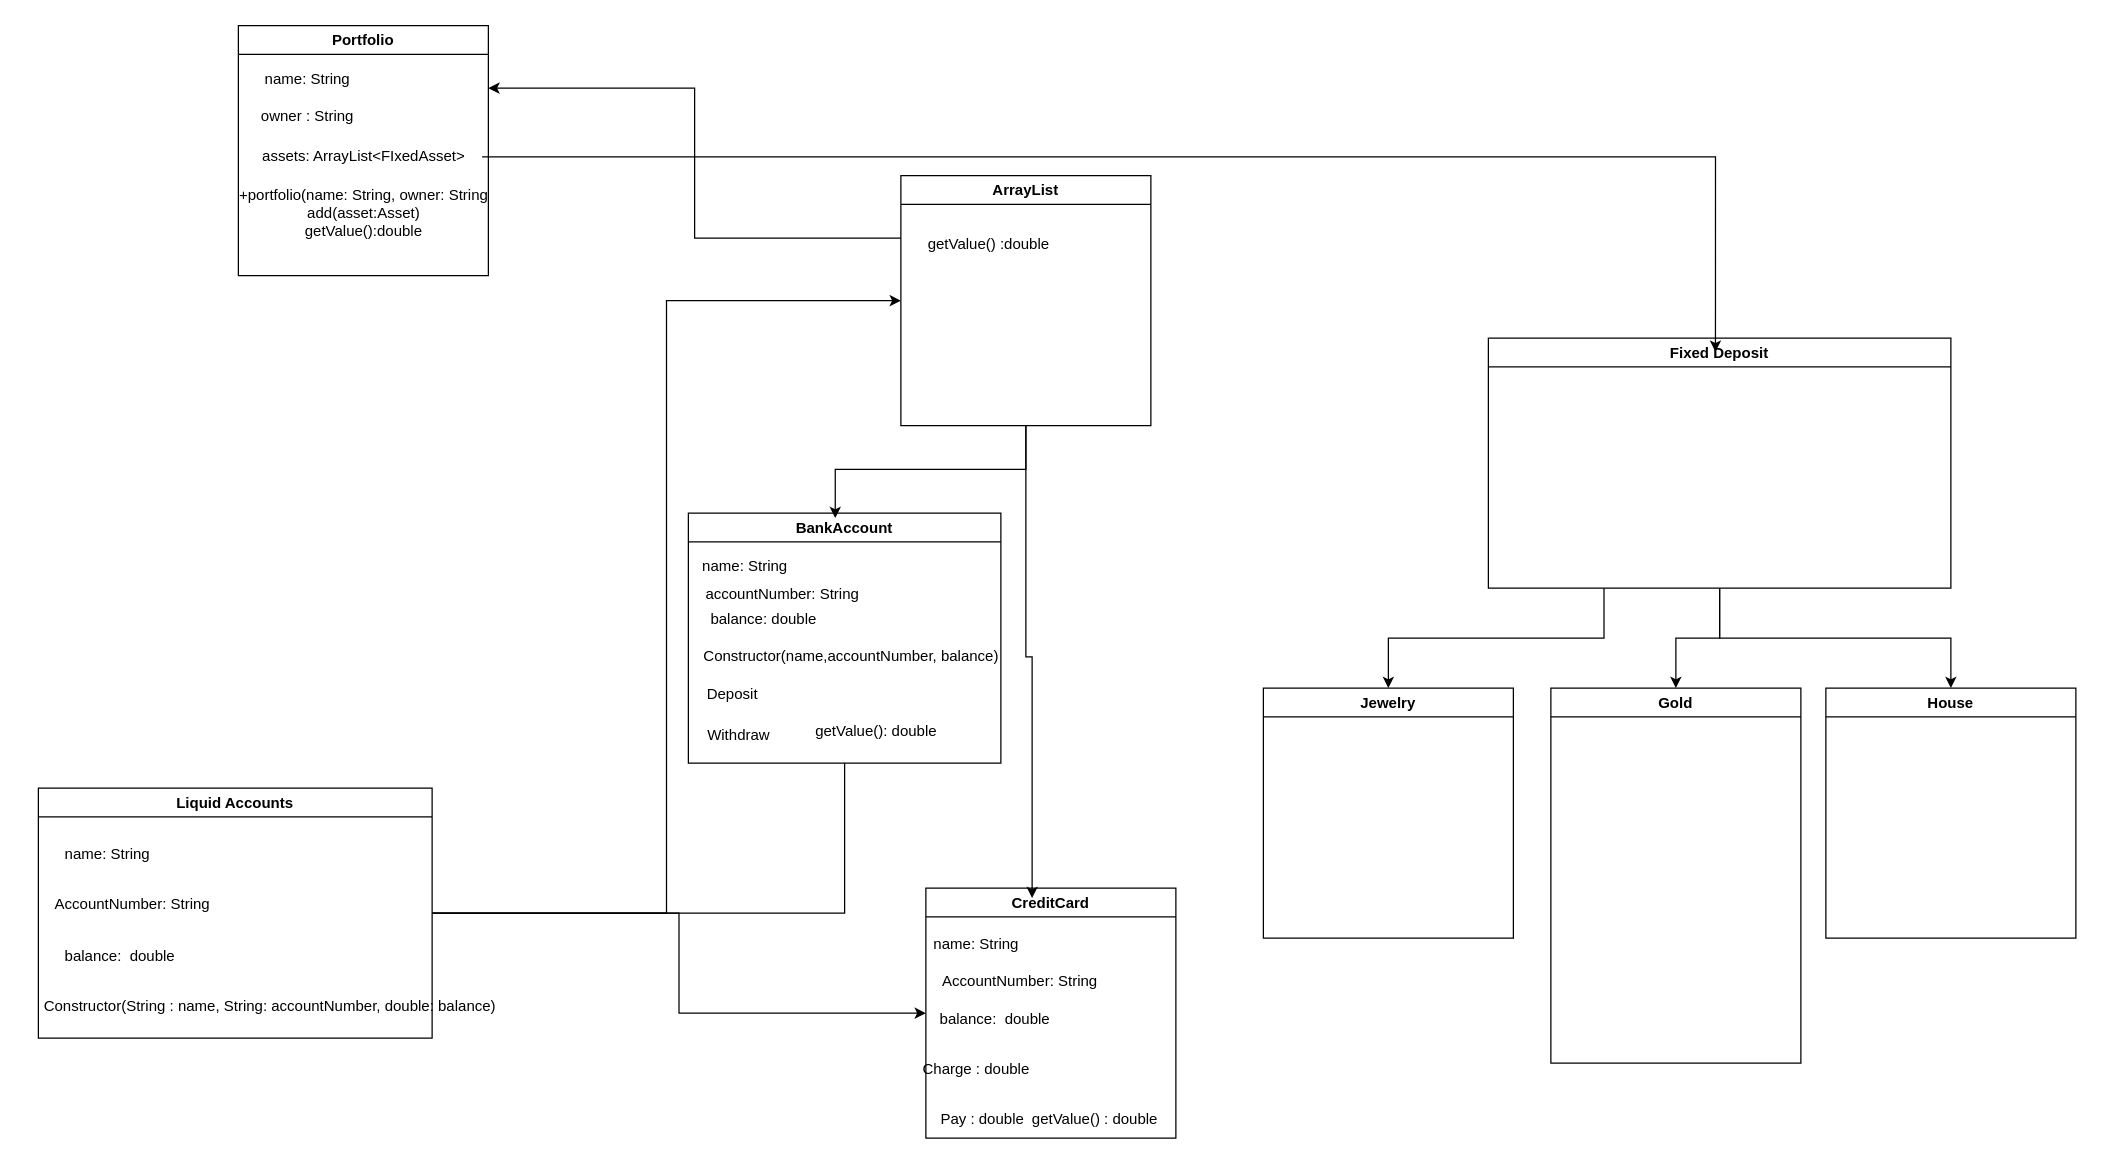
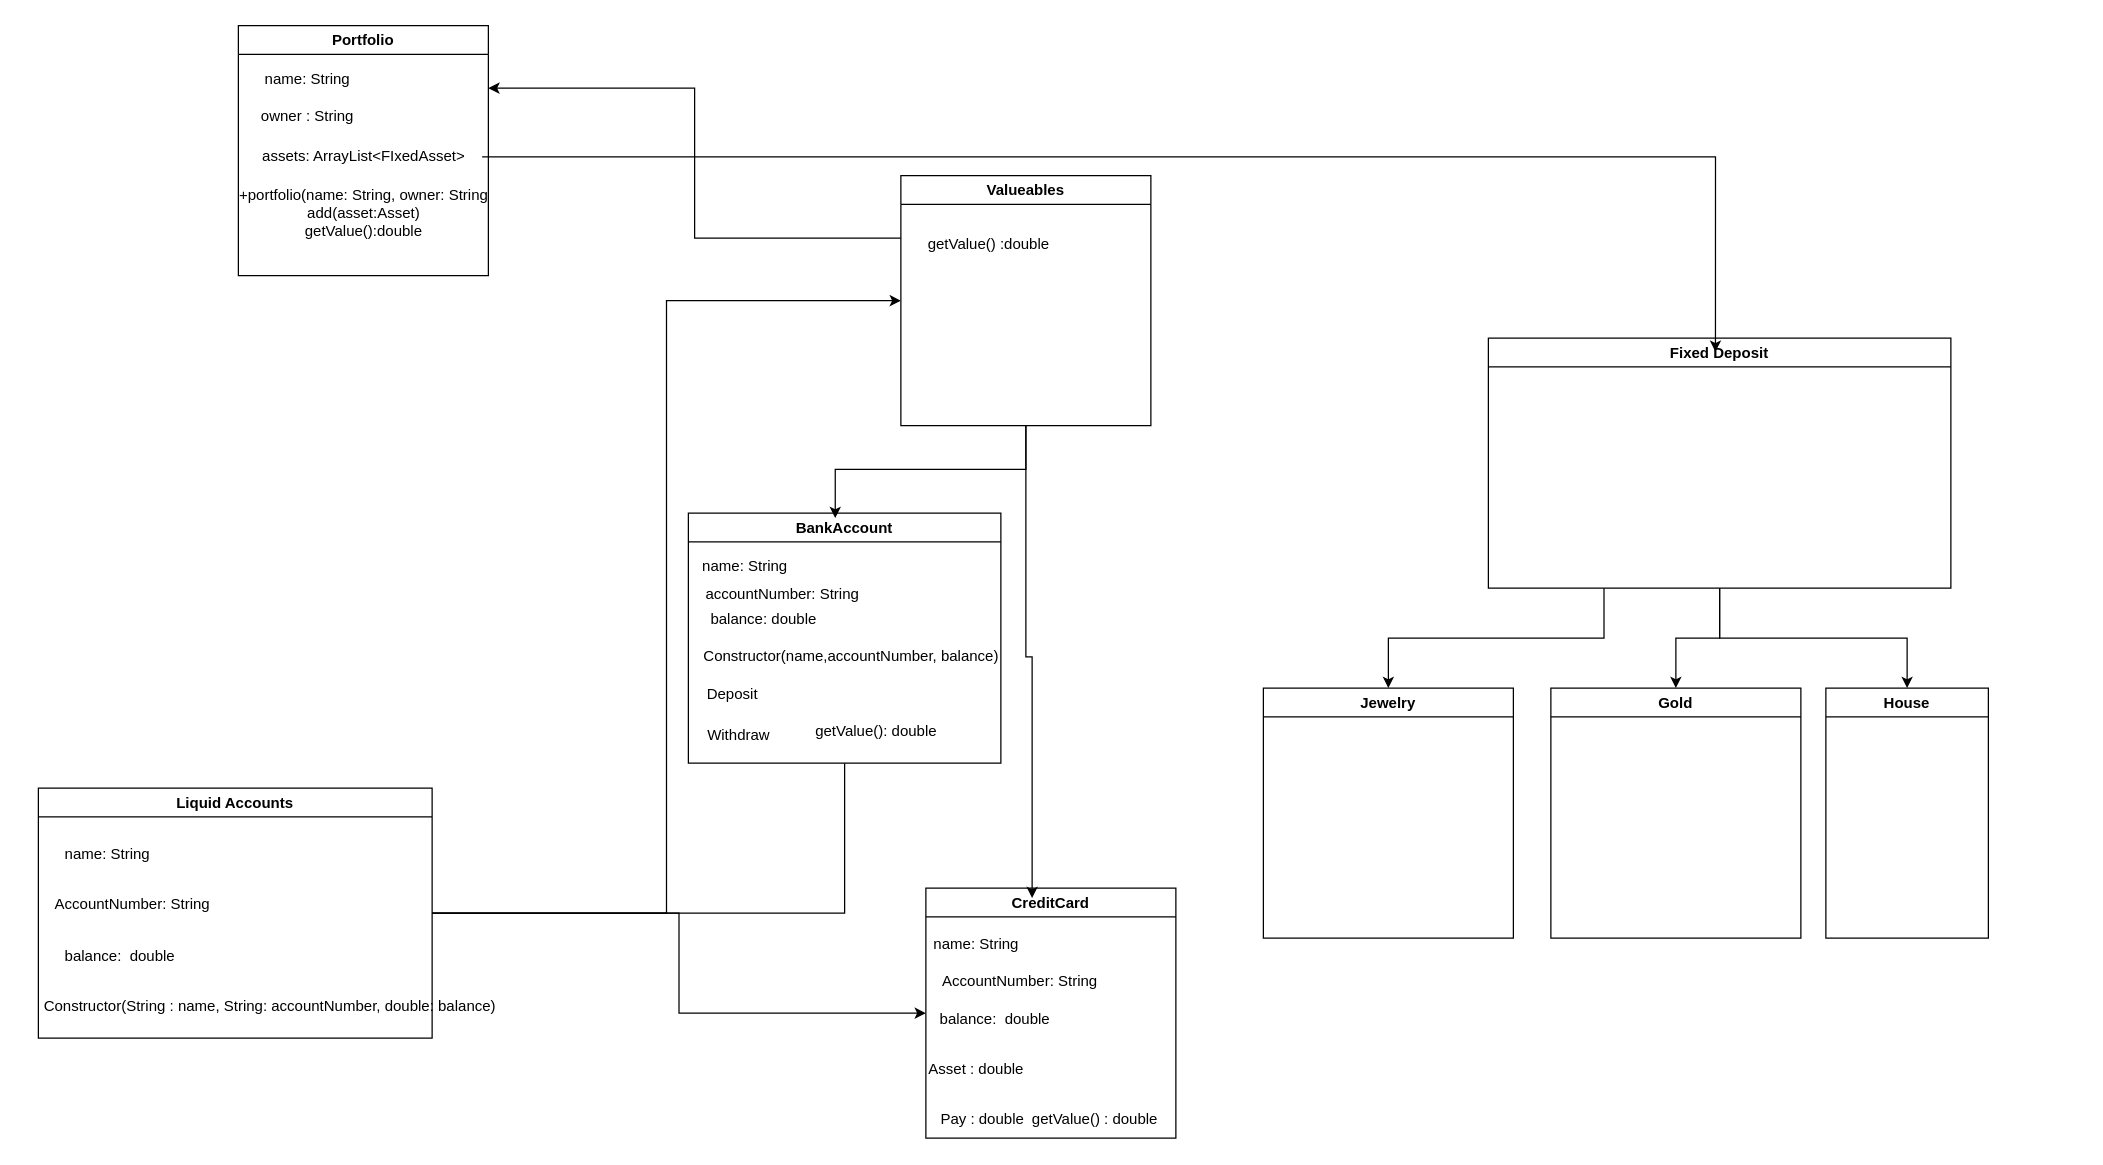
(1026, 191) -> (1026, 191)
(1951, 813) -> (1907, 813)
(1676, 876) -> (1676, 813)
(976, 1069) -> (976, 1069)
